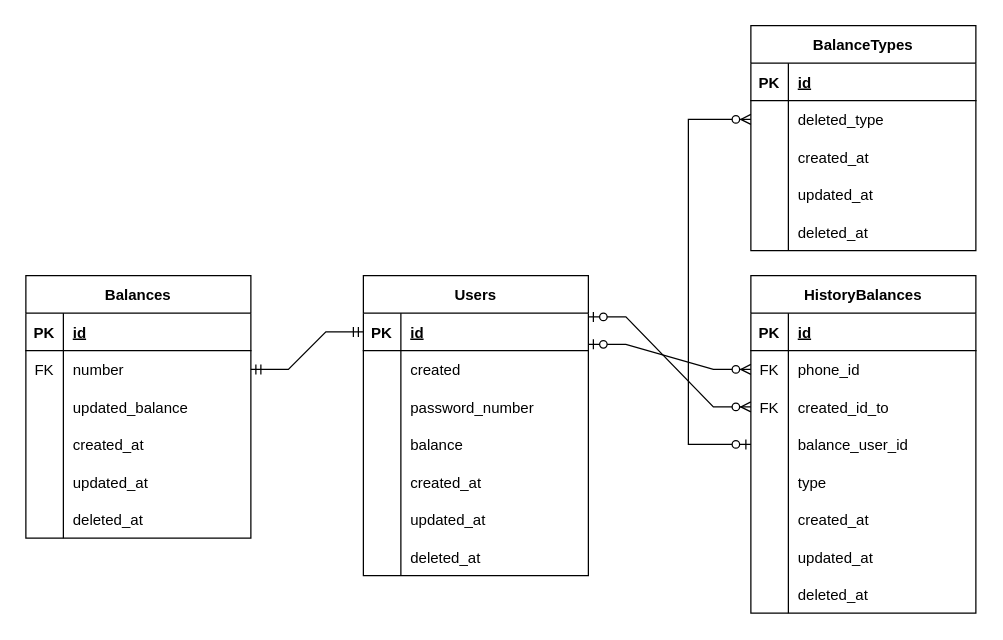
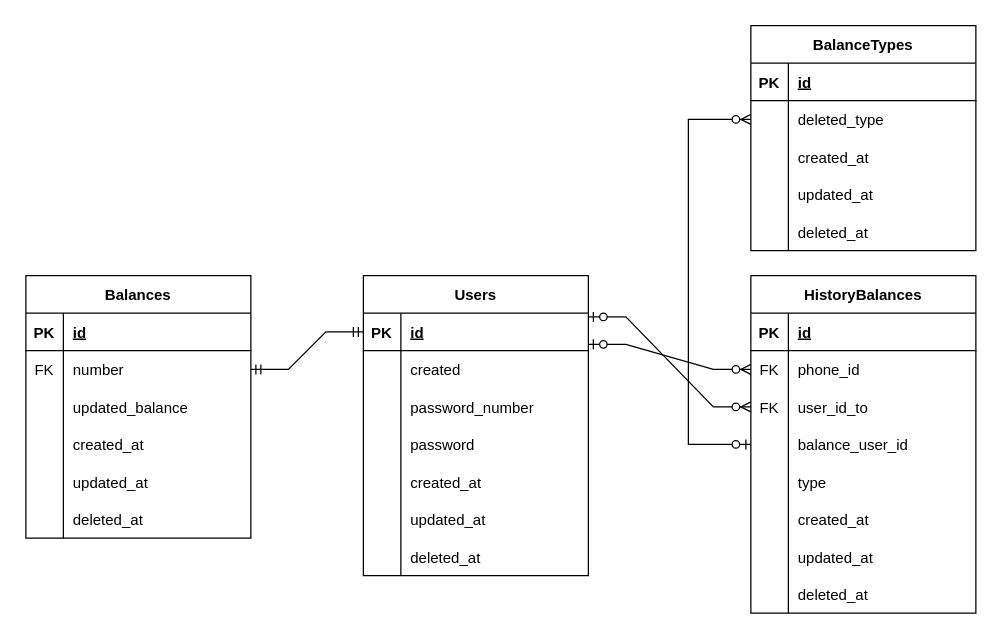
(850, 408) -> (838, 408)
(437, 445) -> (444, 445)
